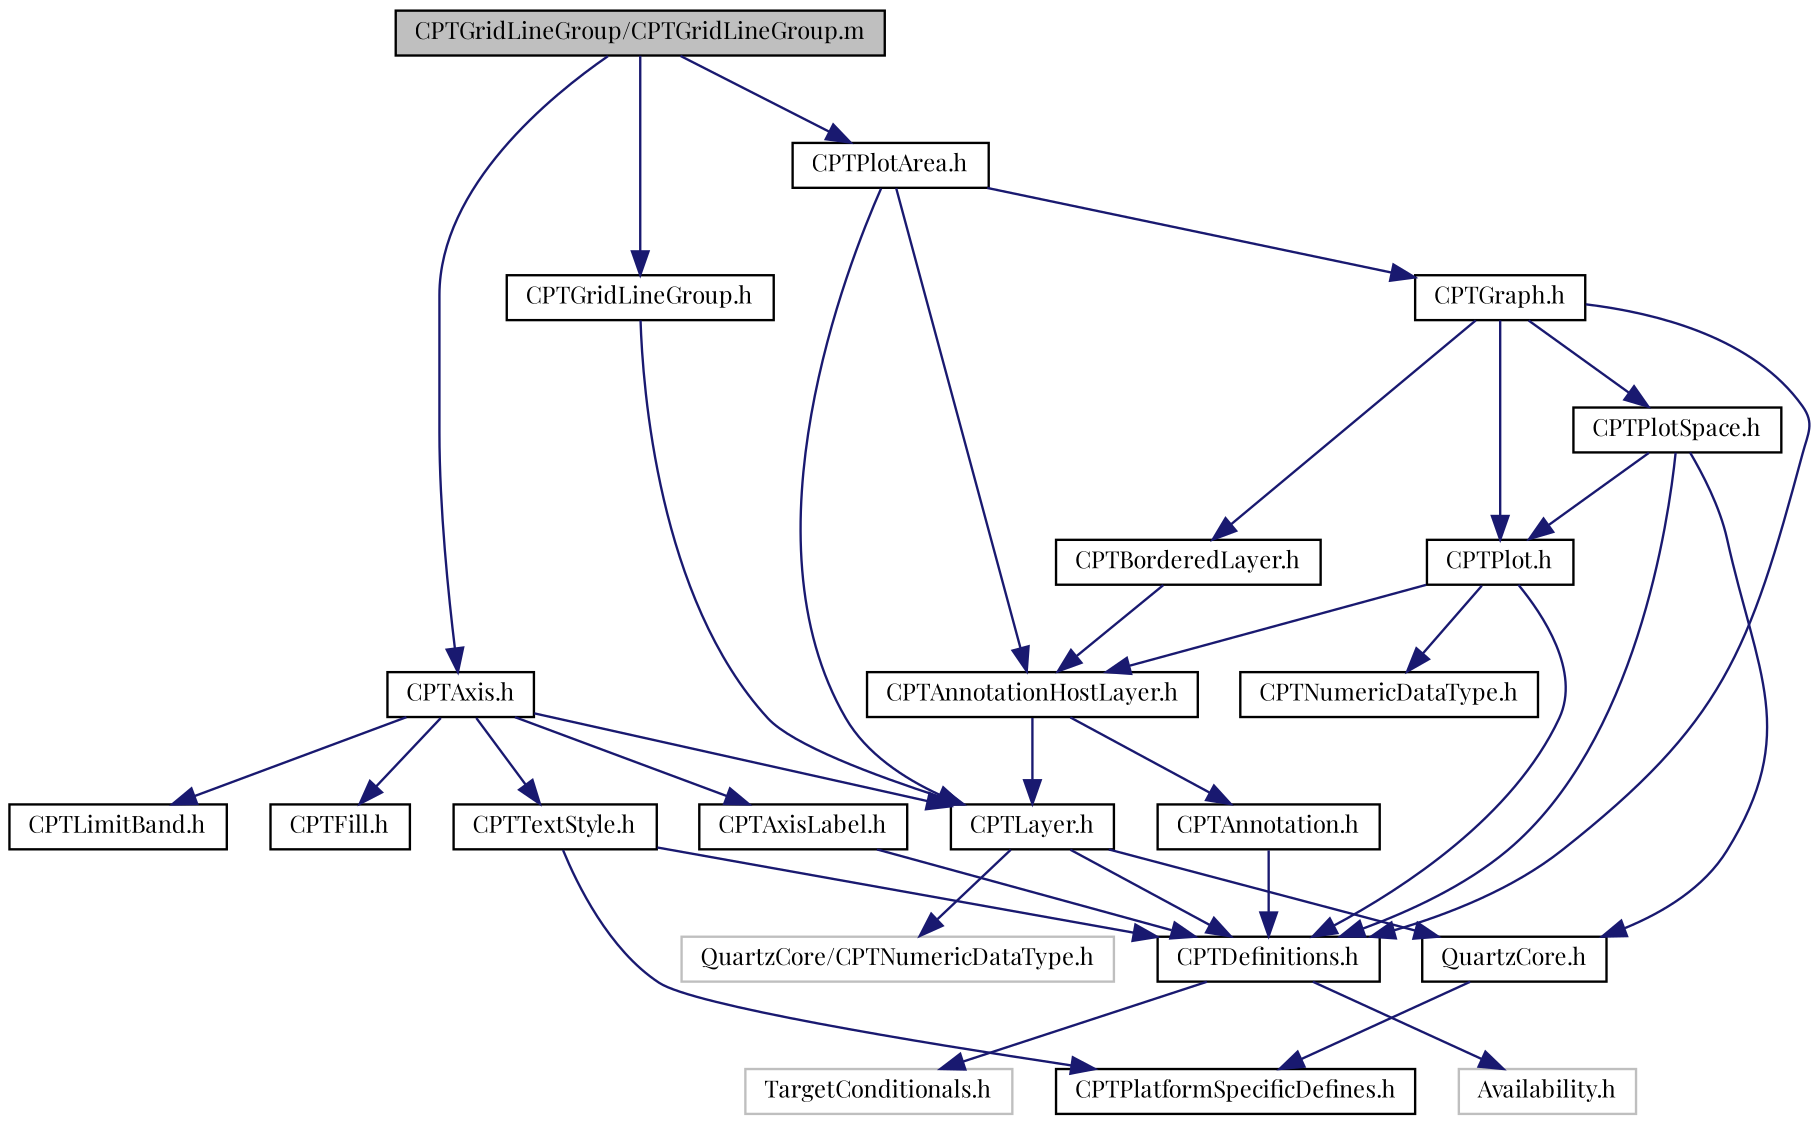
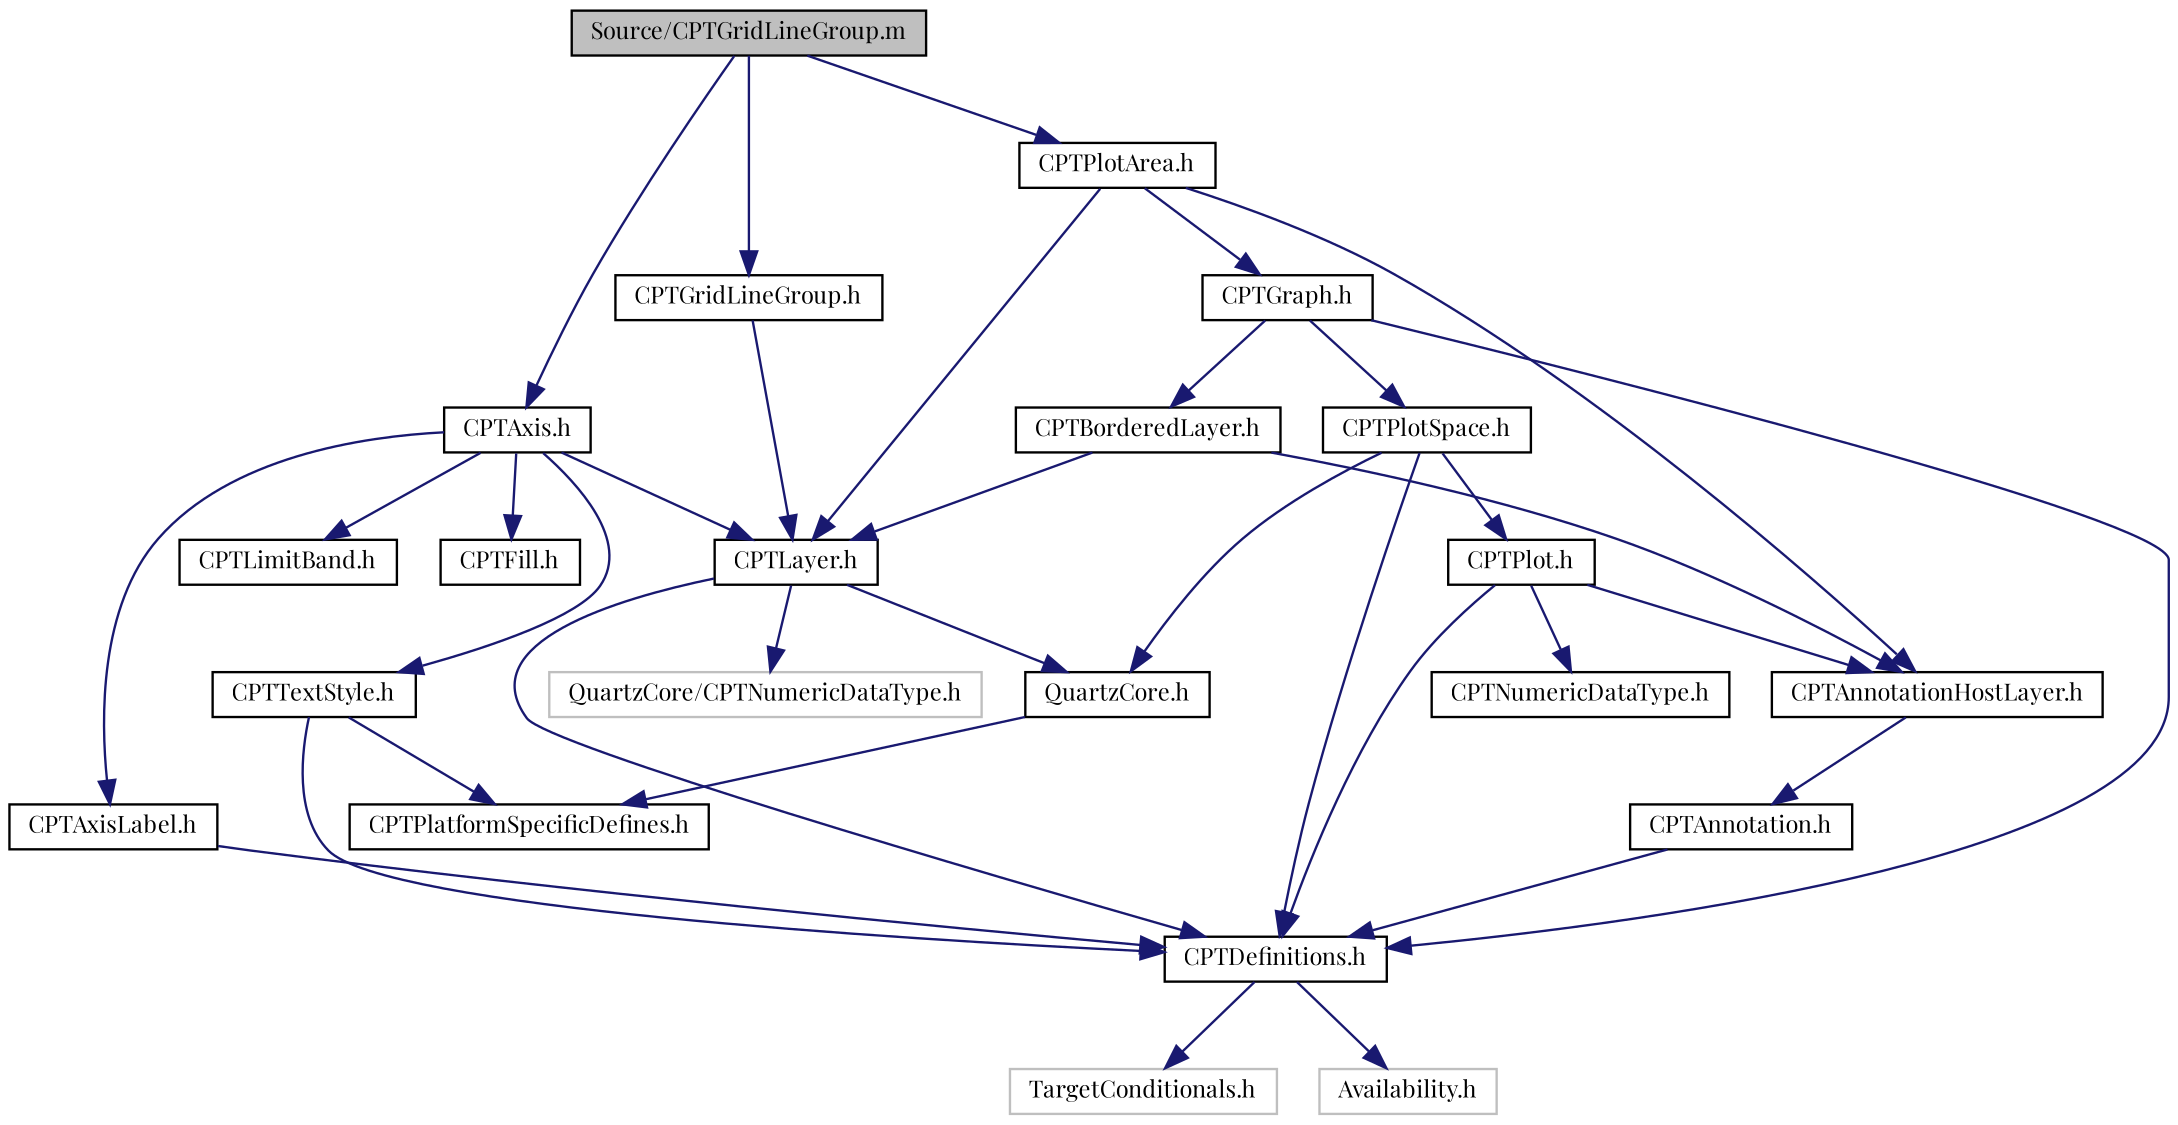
(640, 33) -> (749, 33)
(1500, 418) -> none
(1032, 749) -> (984, 492)
